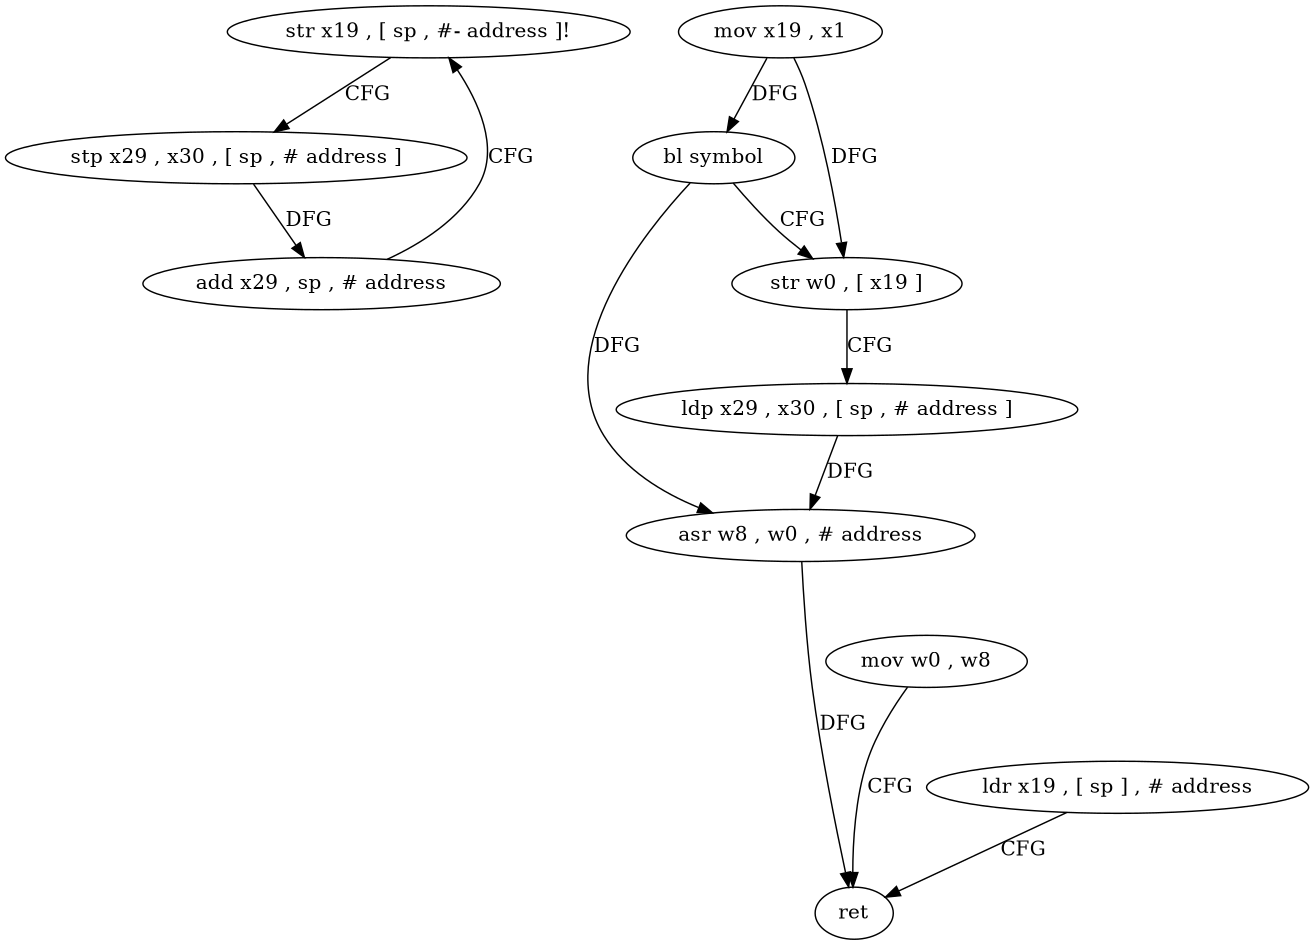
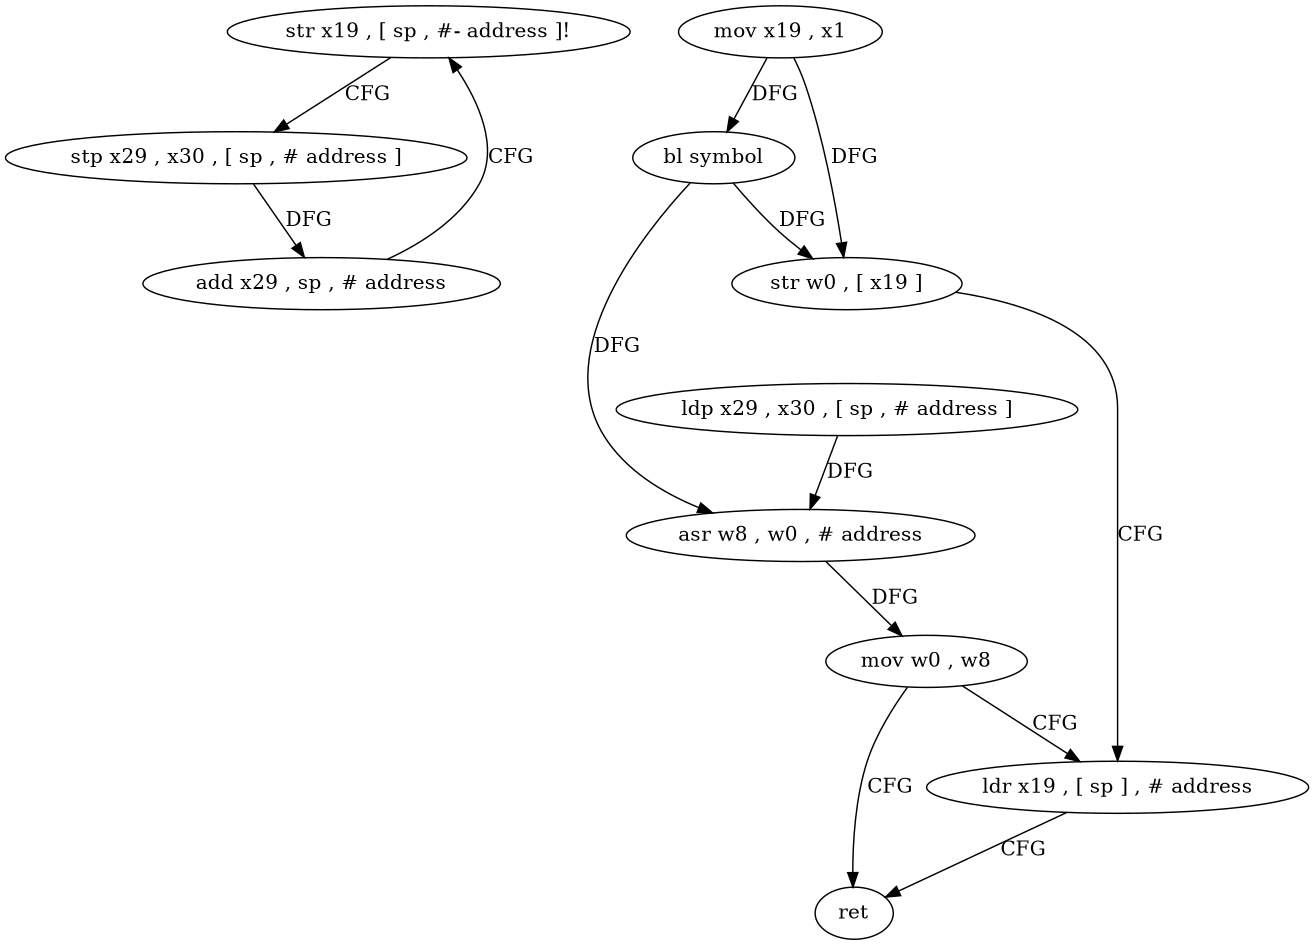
(803, 221) -> (803, 221)
(847, 339) -> (1118, 469)
(817, 718) -> (859, 594)
none -> (1015, 720)
